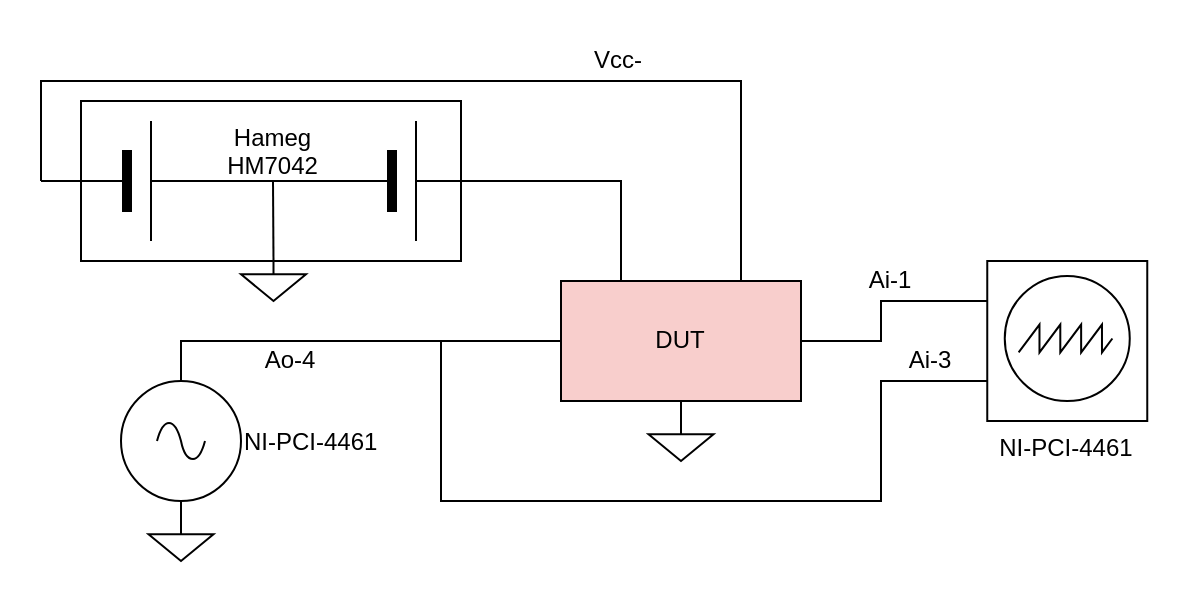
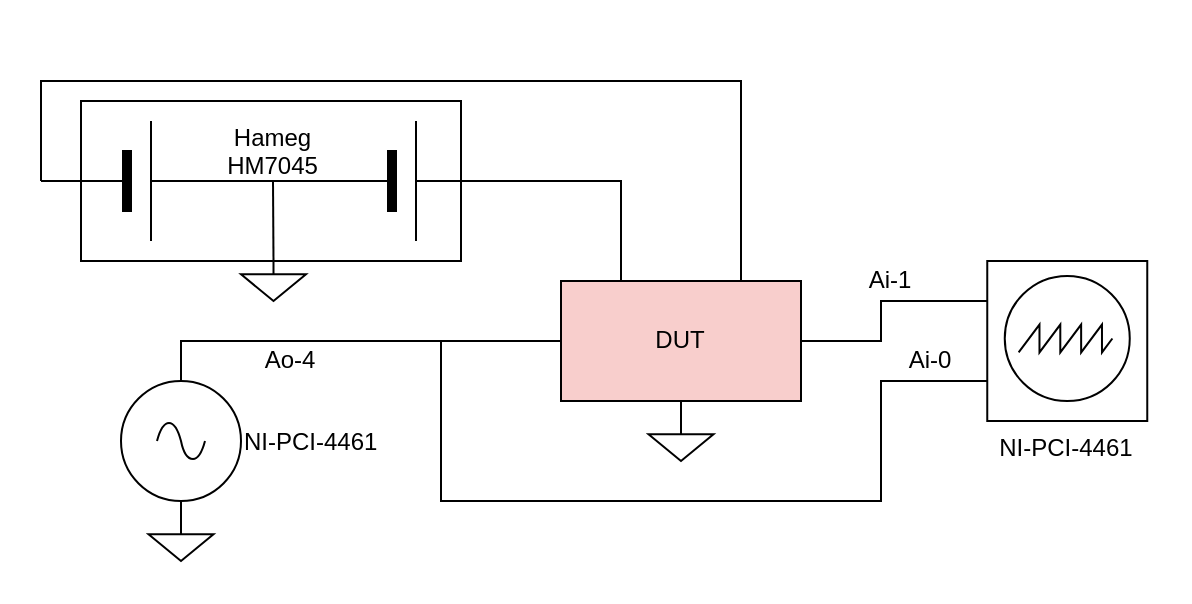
(619, 61) -> none
(273, 138) -> (273, 138)
(931, 361) -> (931, 361)
